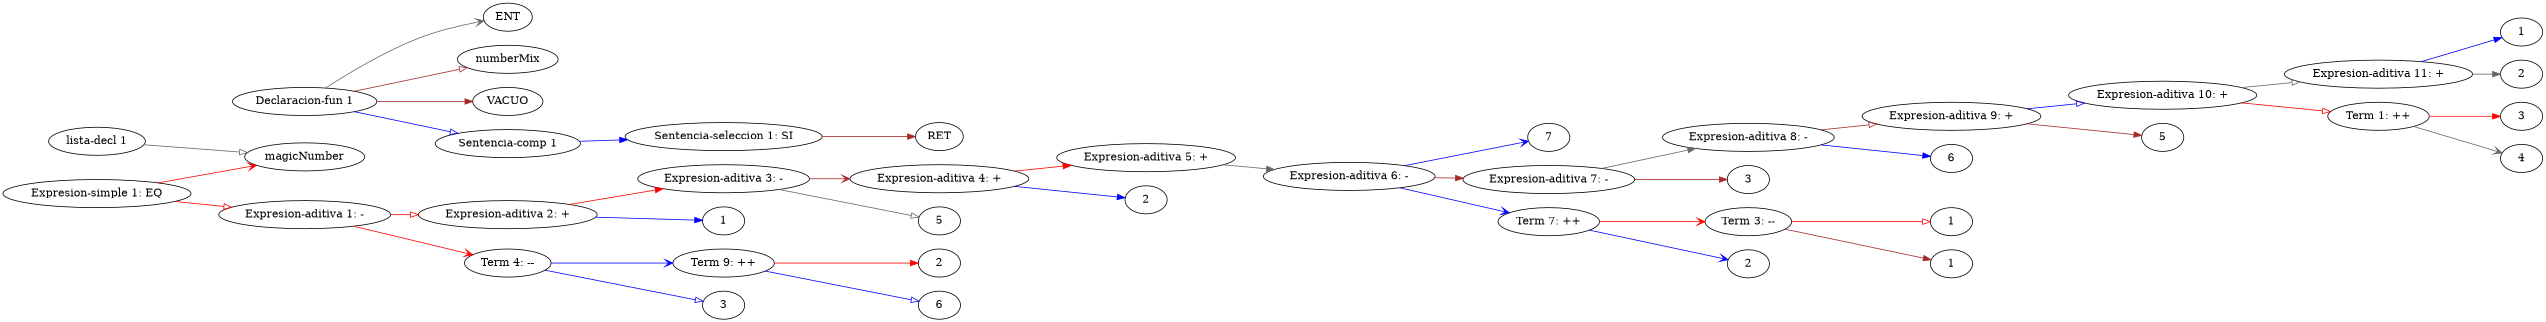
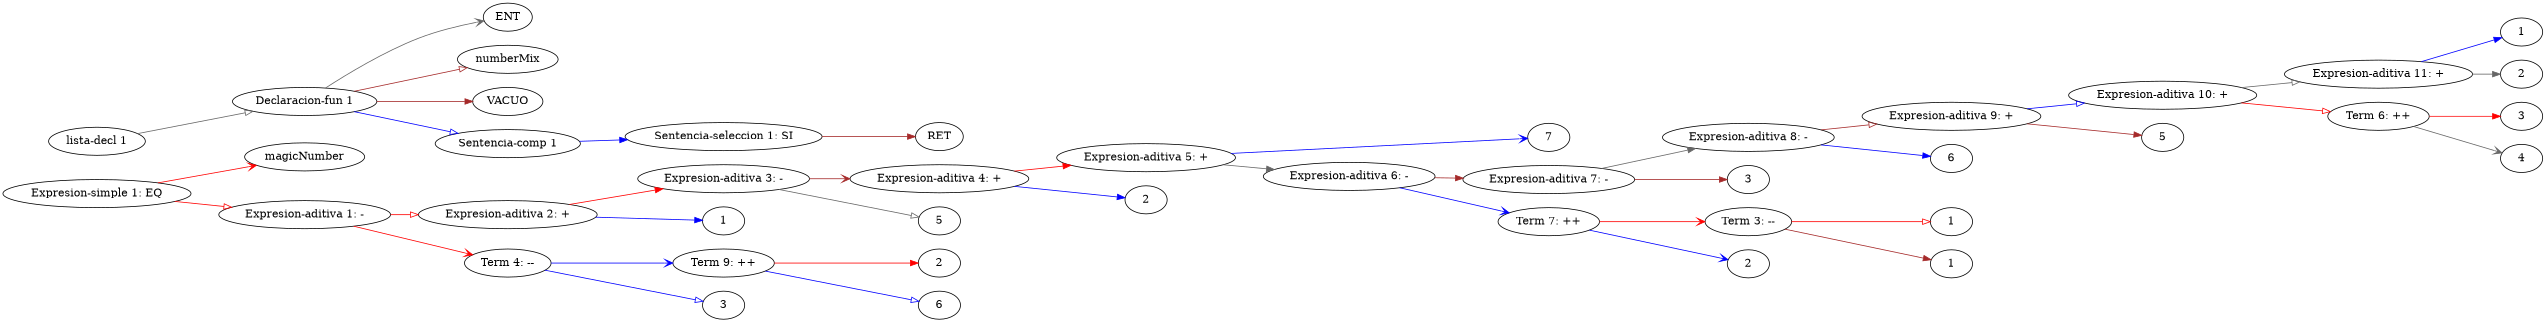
(2379, 116) -> (2379, 116)
(192, 148) -> (191, 123)
(1463, 154) -> (1375, 146)
